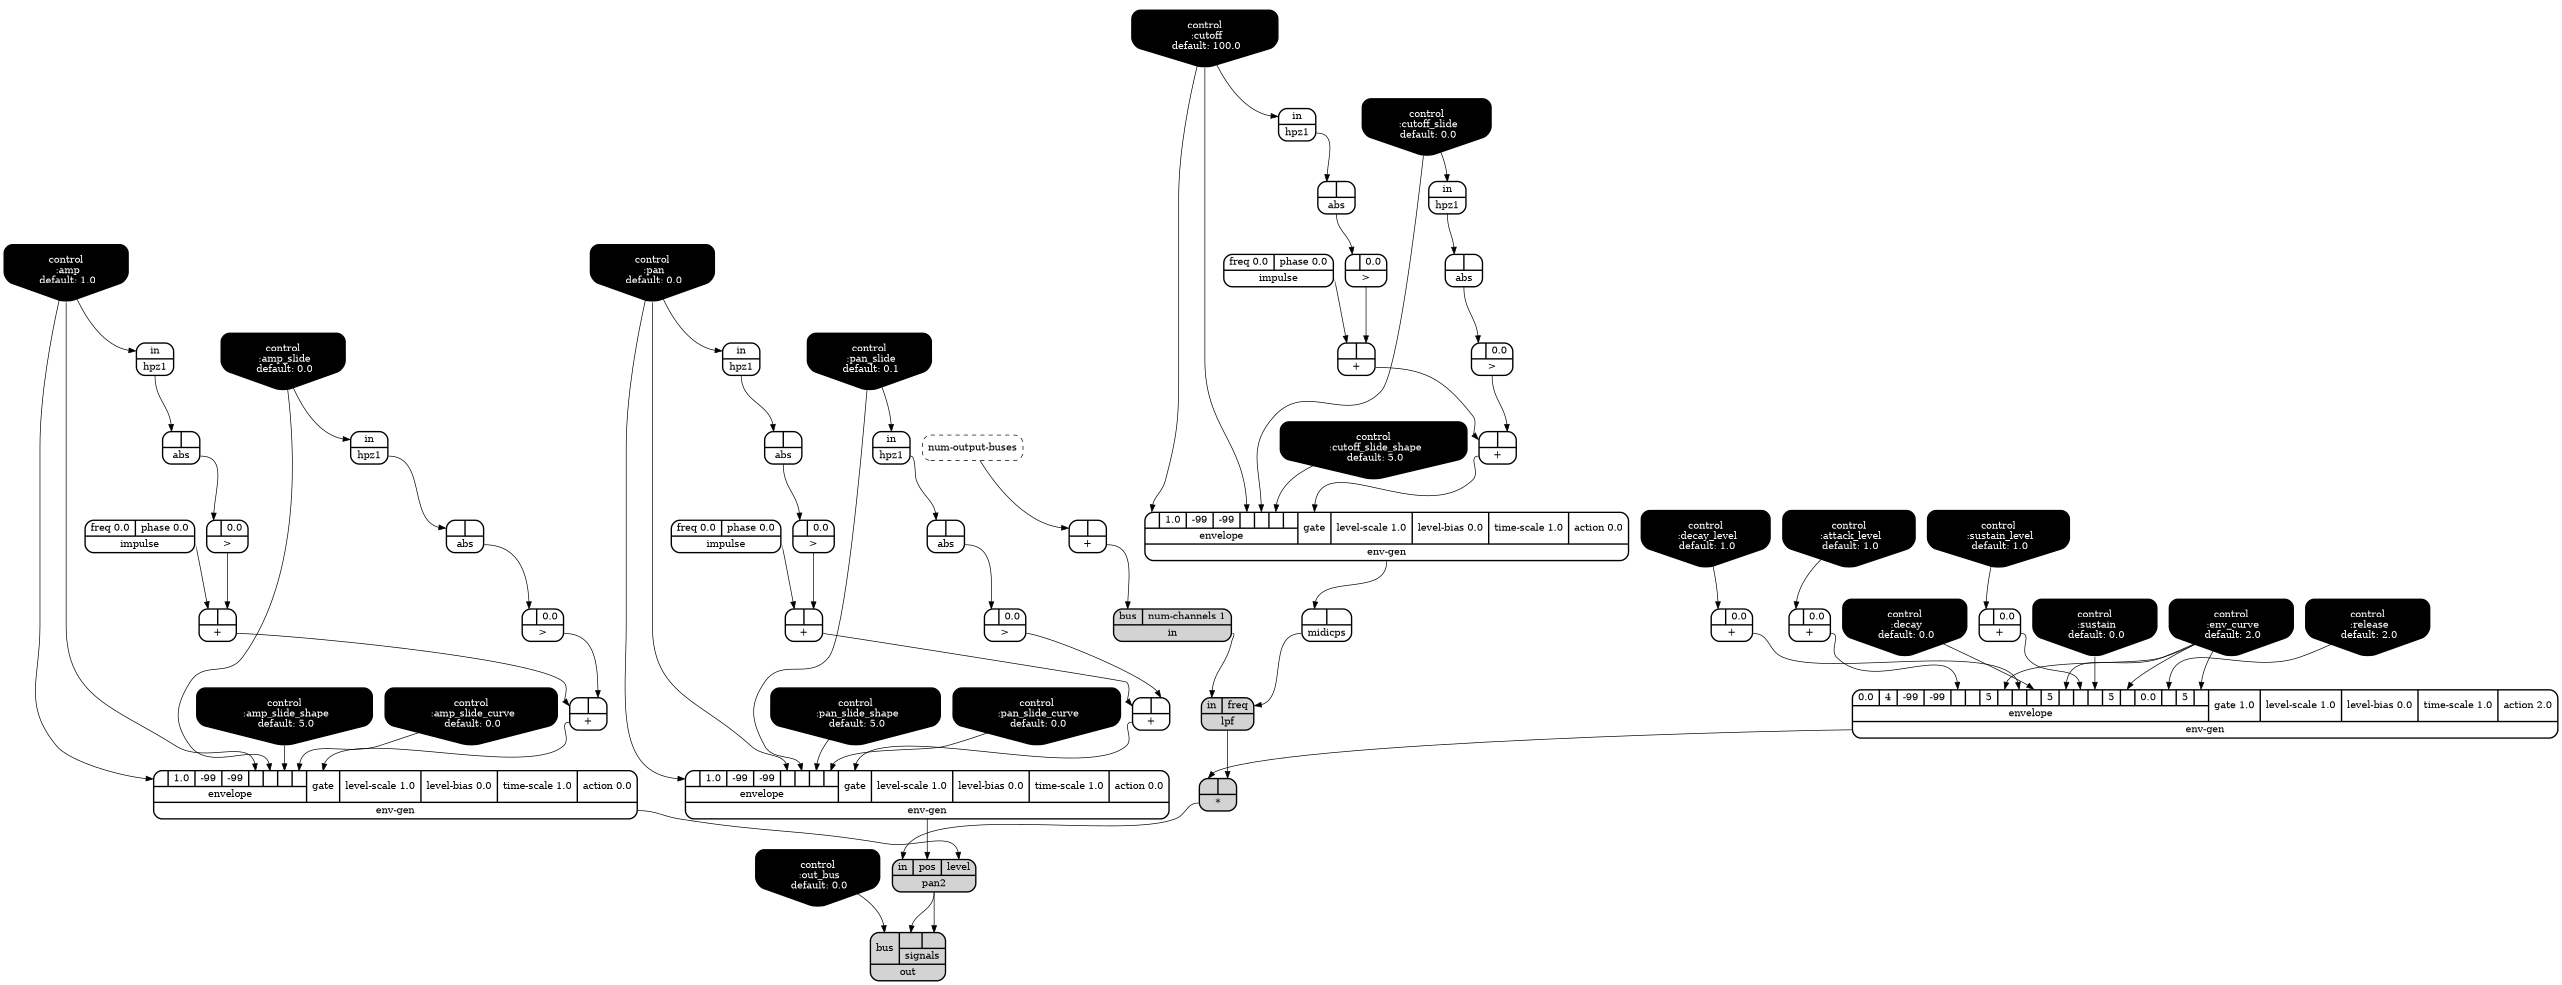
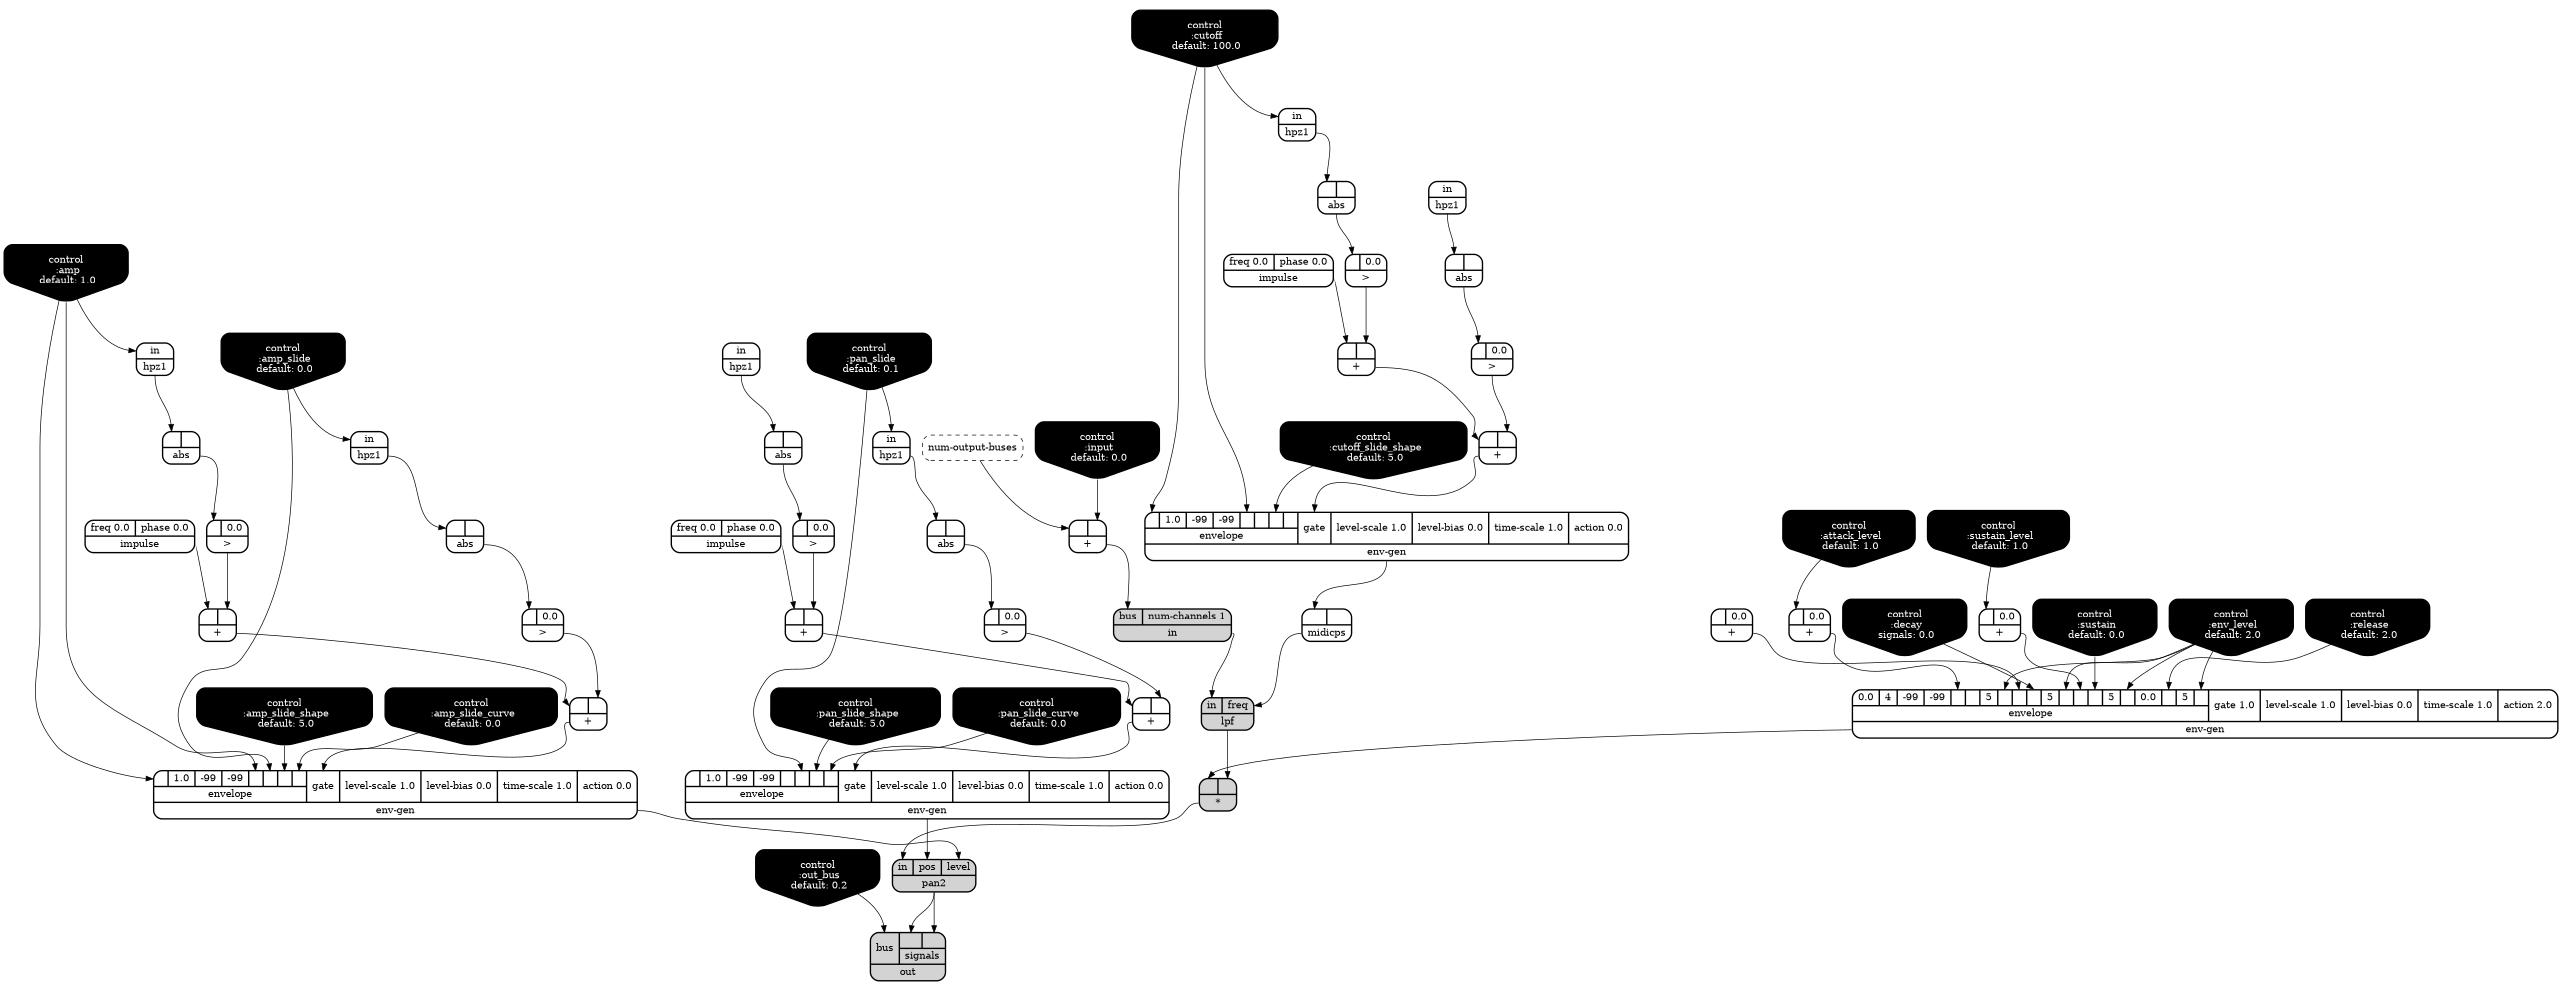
(1427, 125) -> none
(652, 271) -> none
none -> (1097, 448)
(1706, 536) -> none
(1905, 625) -> (1905, 625)
(2231, 625) -> (2231, 625)
(818, 876) -> (818, 876)
